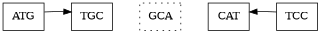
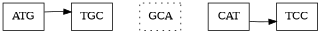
(267, 12) -> (259, 22)
